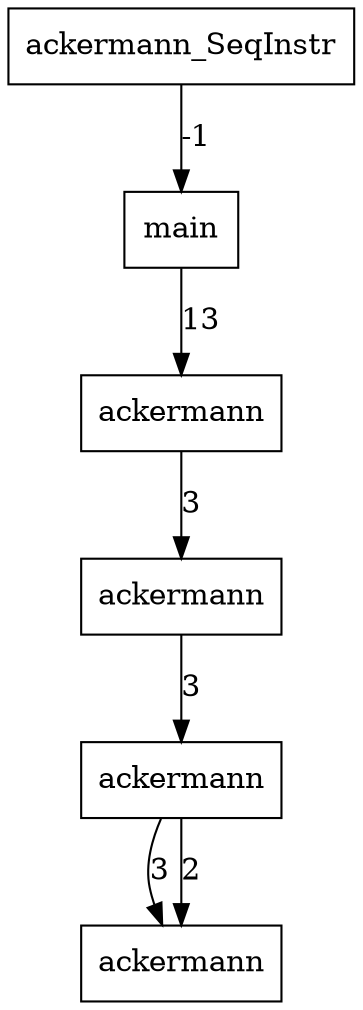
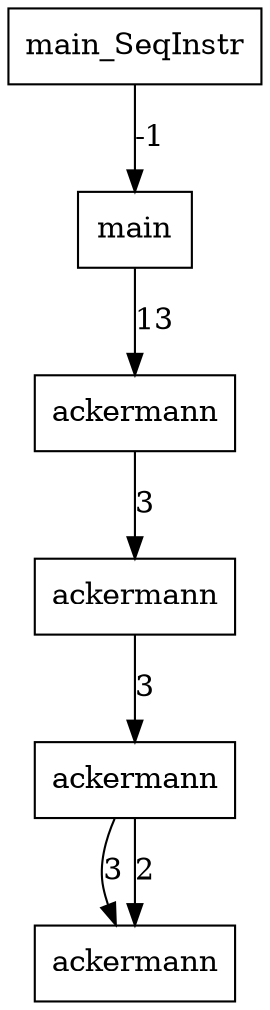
(181, 46) -> (135, 46)
